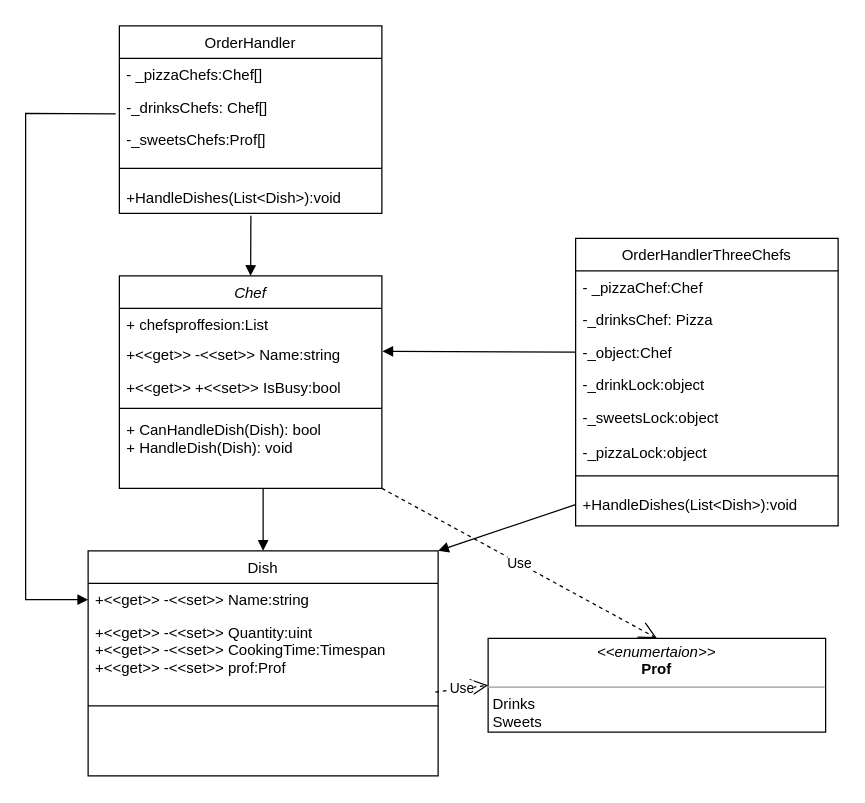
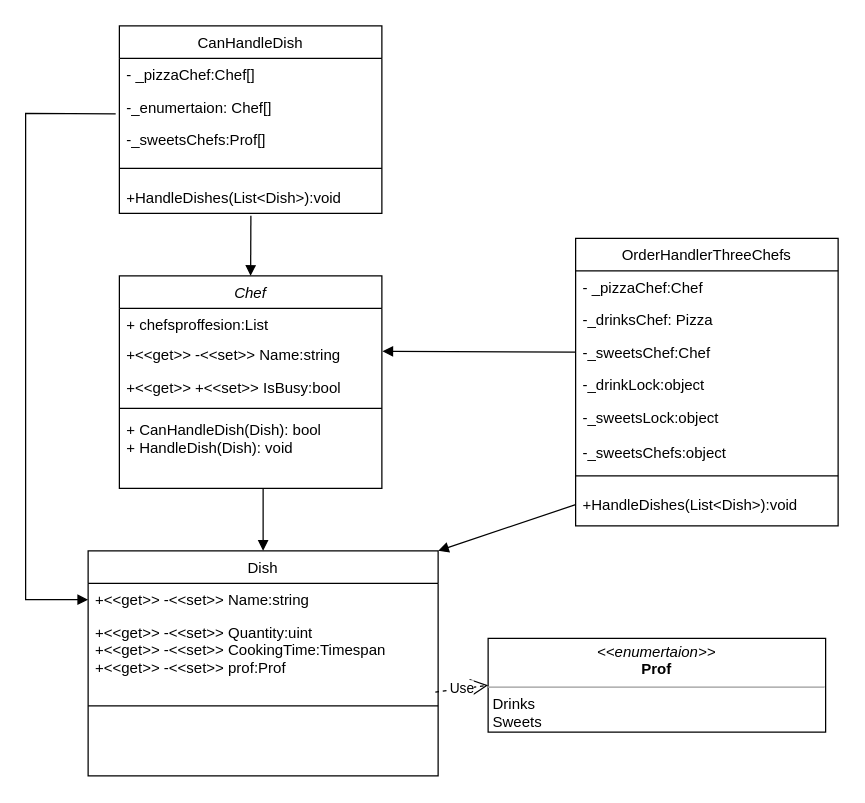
(250, 43) -> (250, 43)
(204, 75) -> (200, 75)
(209, 108) -> (209, 108)
(635, 353) -> (652, 353)
(660, 418) -> (660, 418)
(518, 562) -> none
